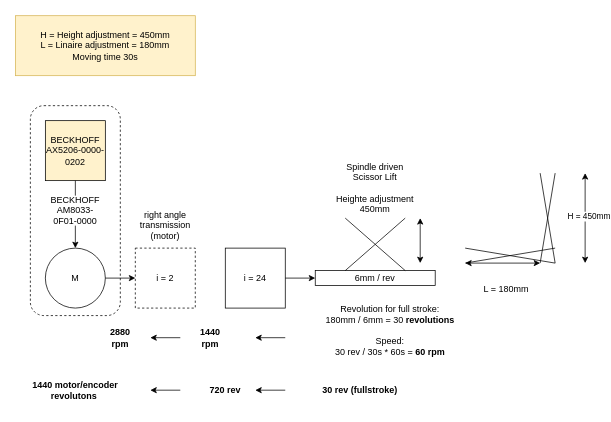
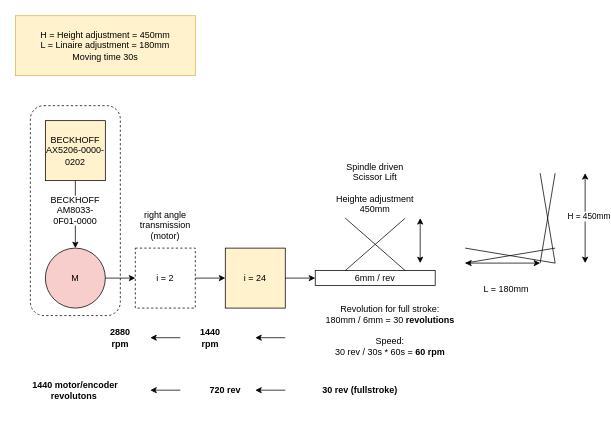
(75, 278) -> (75, 278)
none -> (219, 278)
(255, 278) -> (255, 278)
